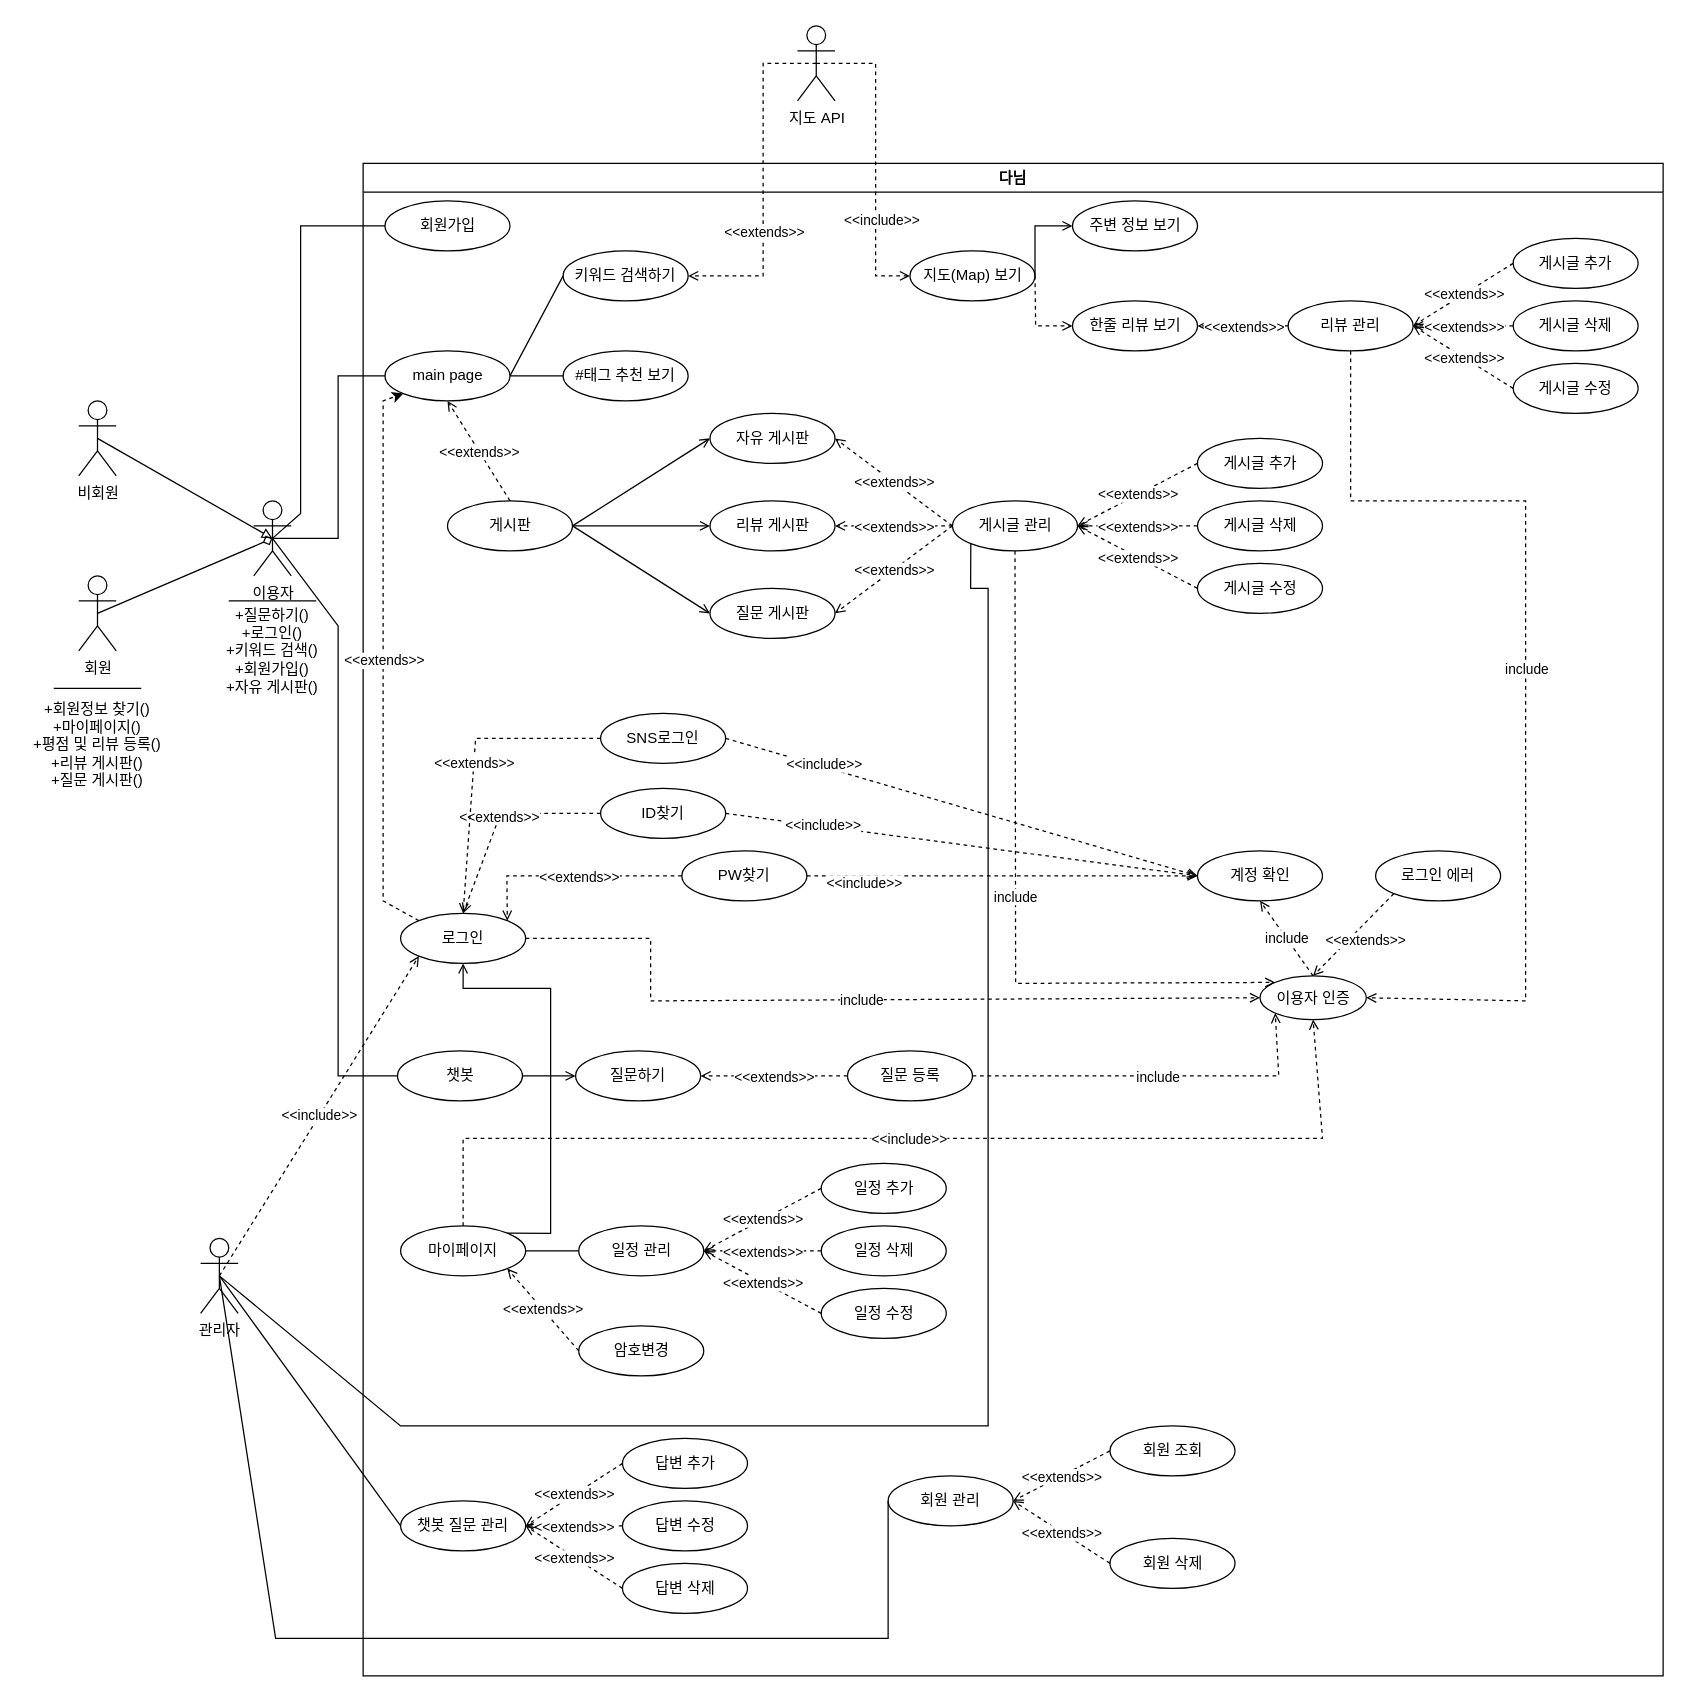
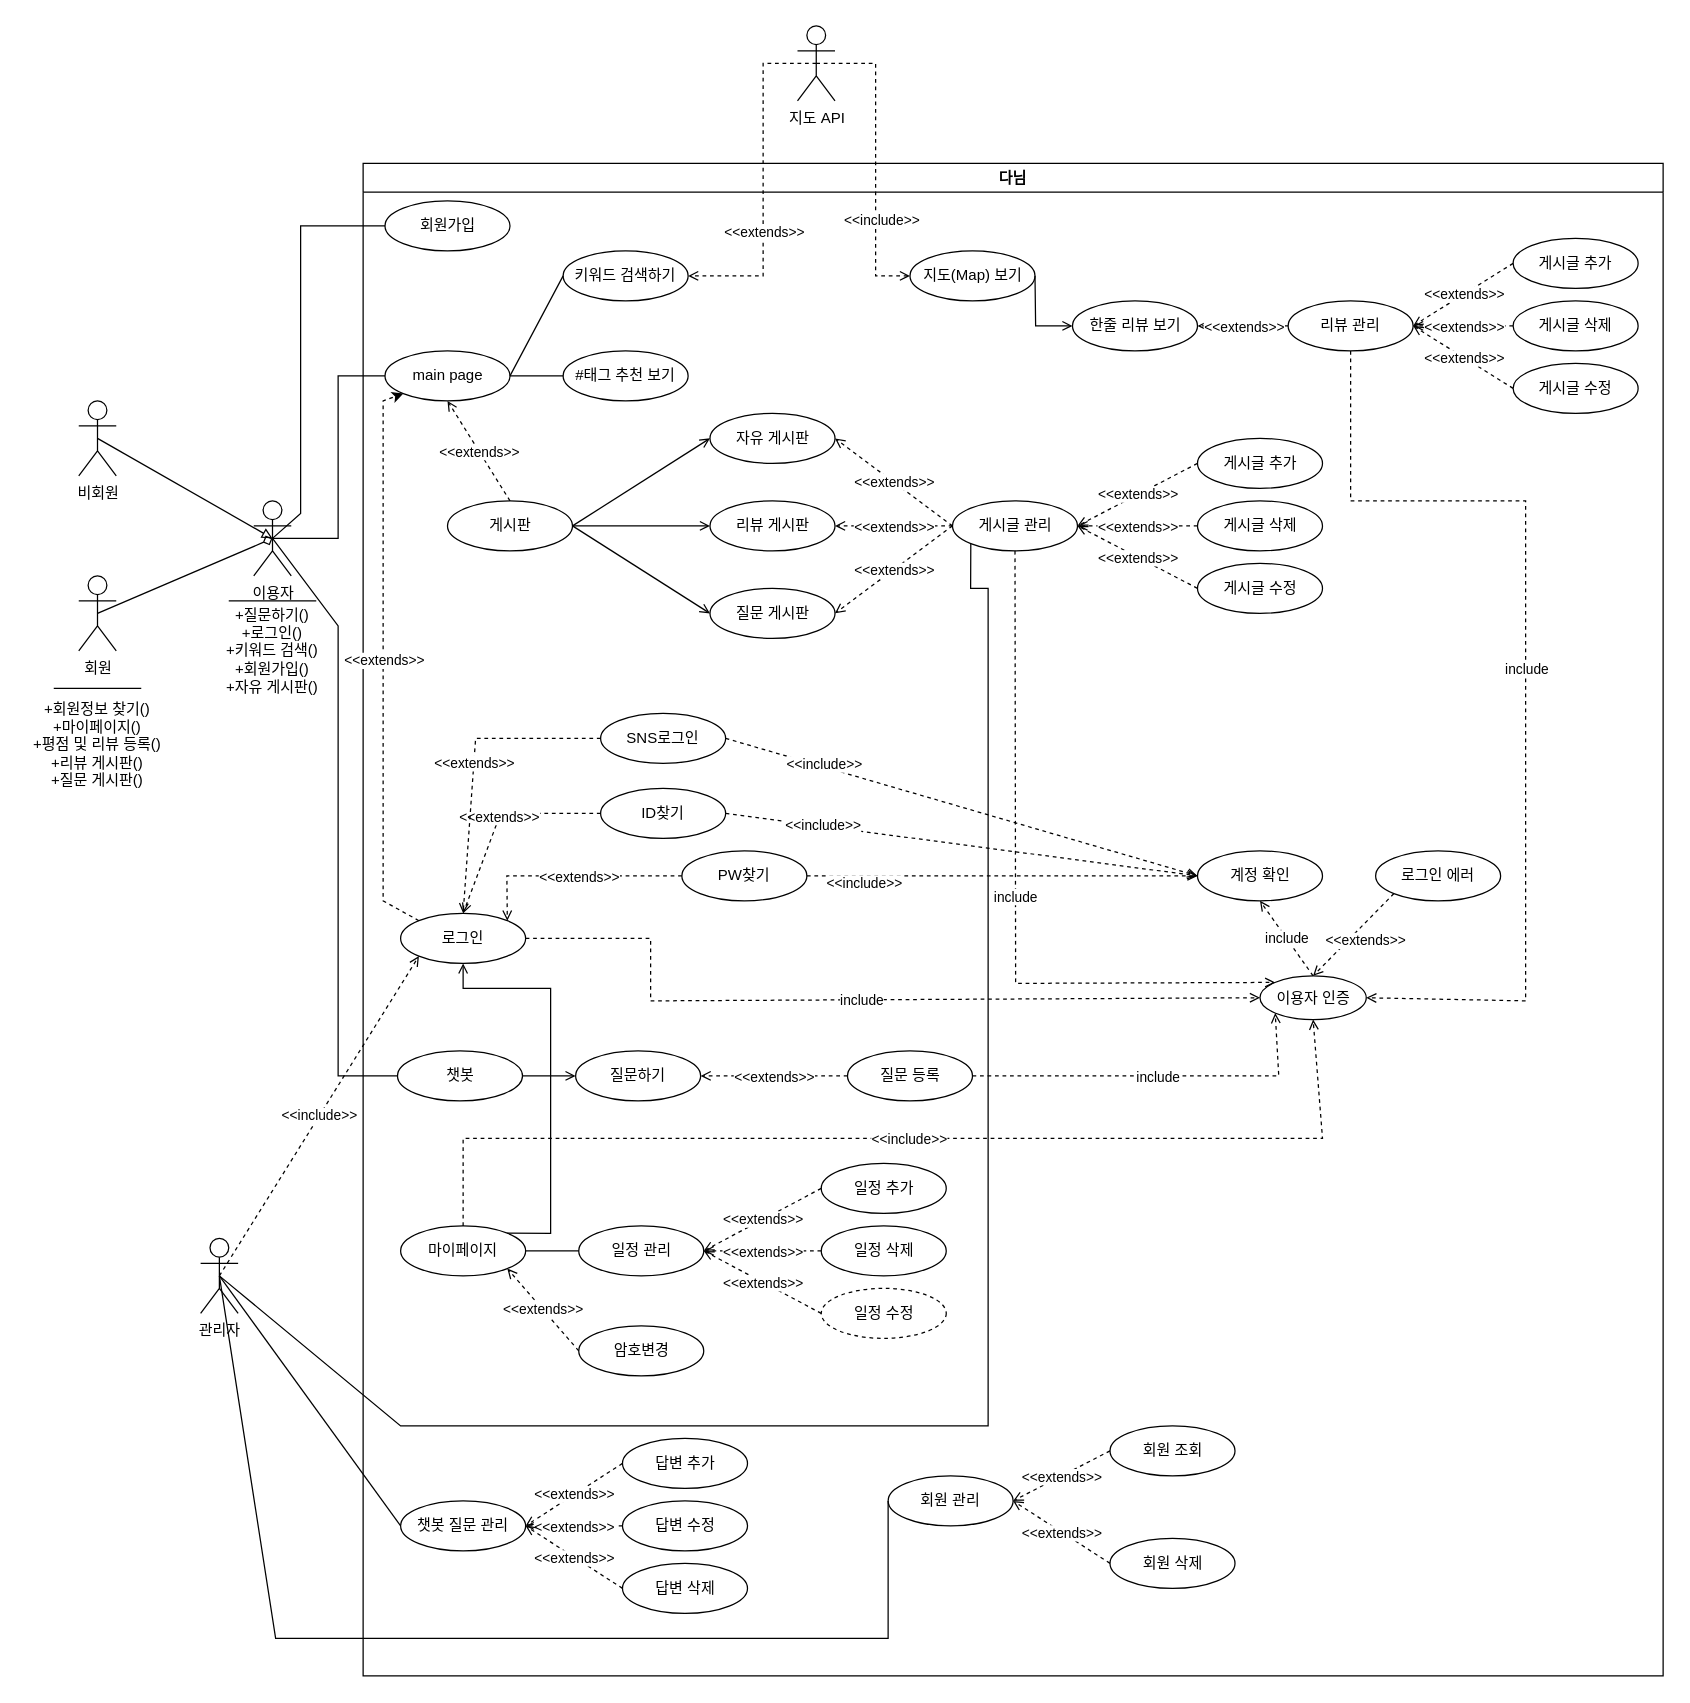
(1135, 226) -> none
(1035, 233) -> none
(1036, 318) -> (1036, 318)
(884, 1313) -> (884, 1313)
